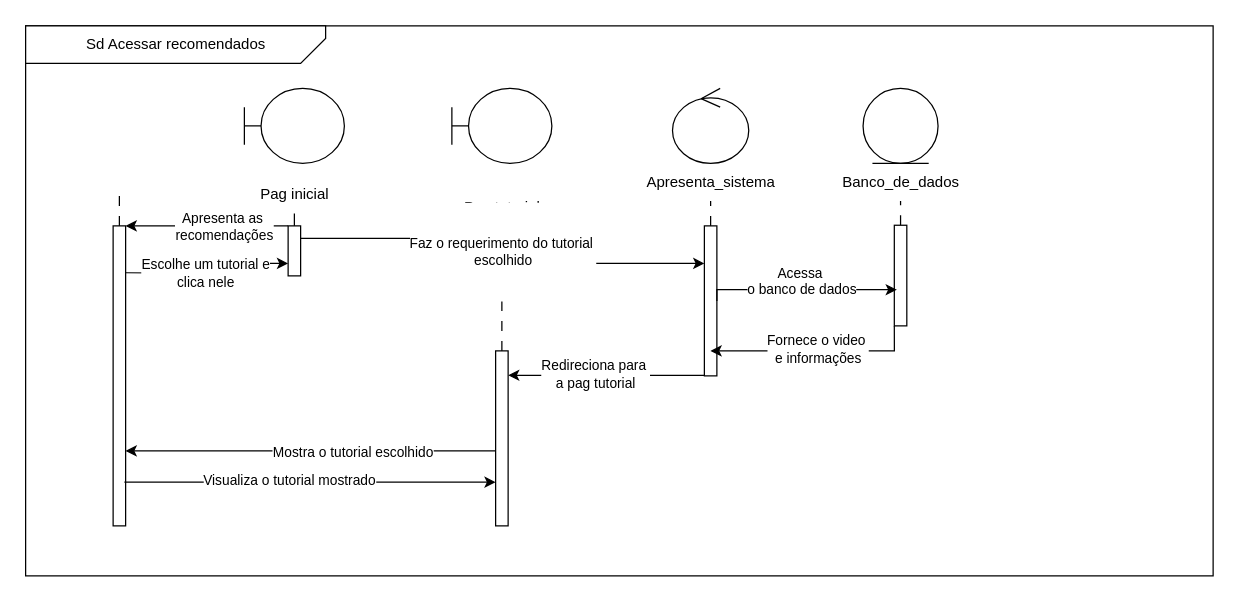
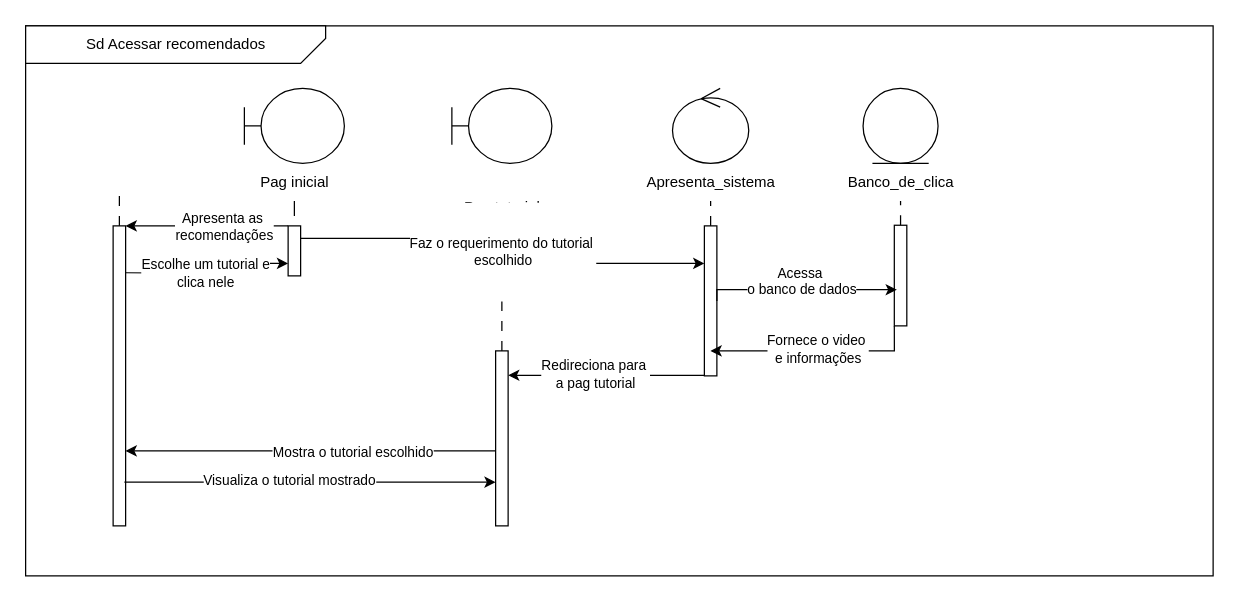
(901, 182) -> (901, 182)
(294, 194) -> (294, 182)
